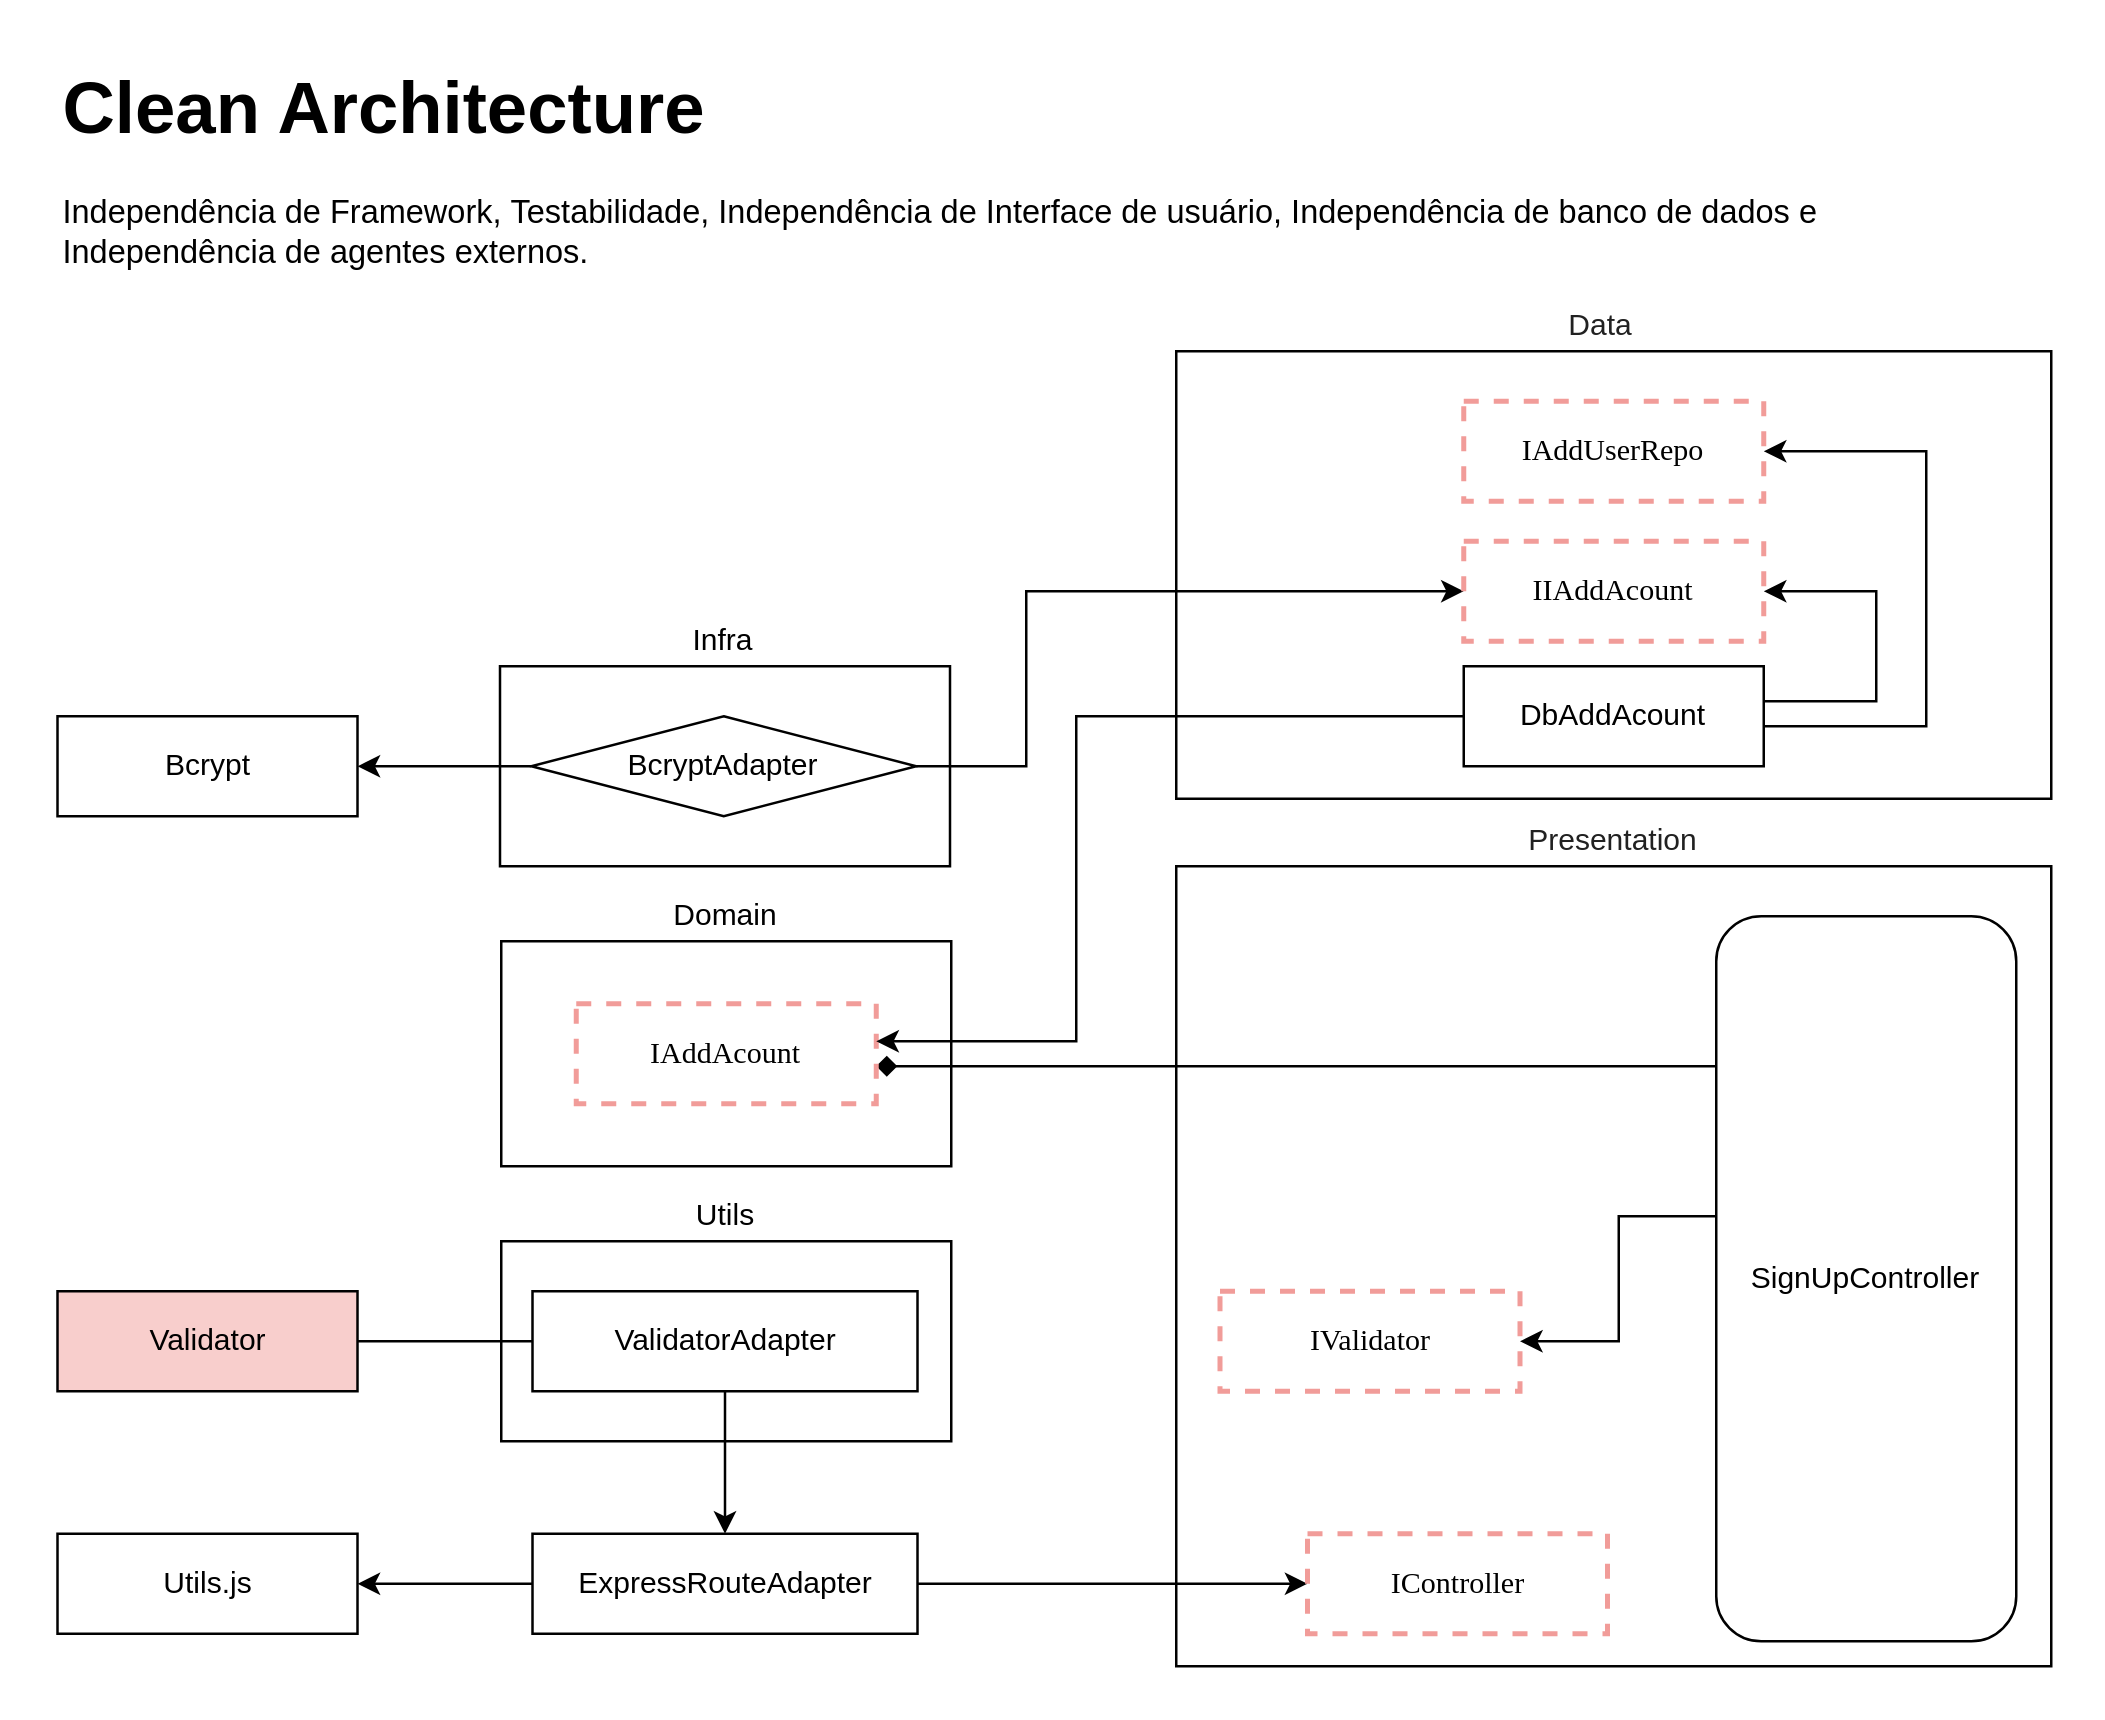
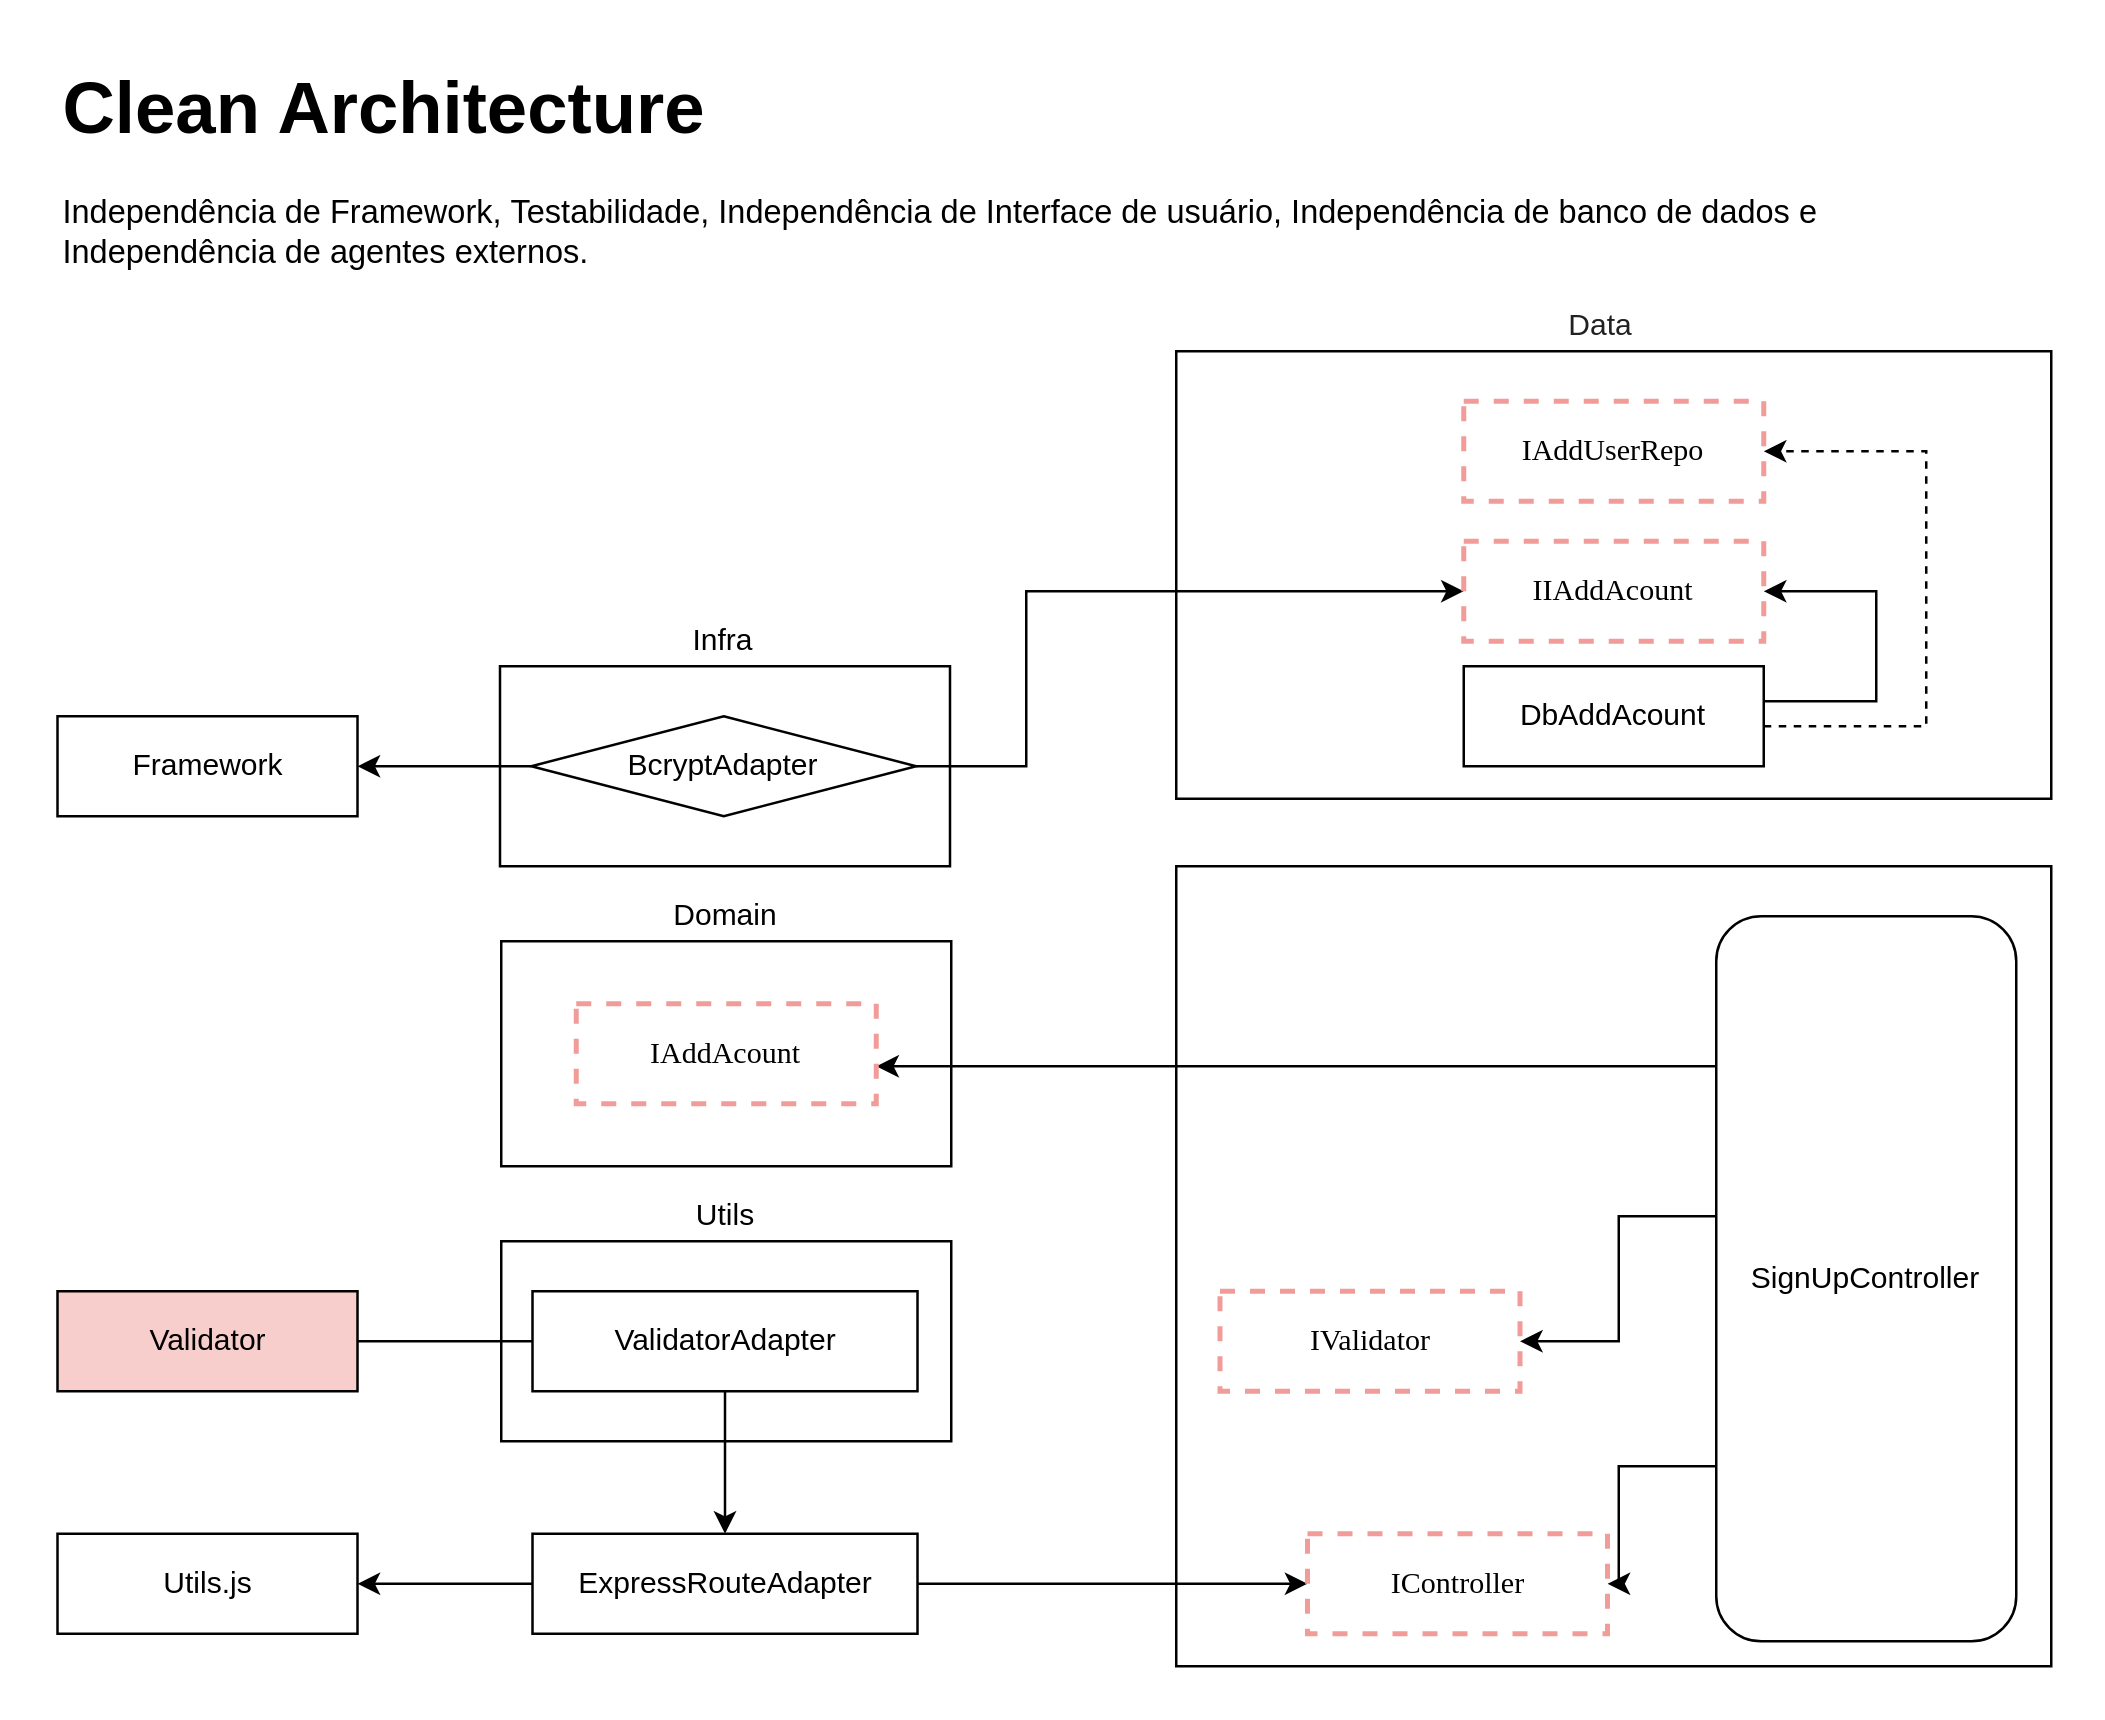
(1926, 594) -> (1926, 594)
(209, 766) -> (209, 766)
(1076, 777) -> none
(1614, 841) -> none
(897, 1066) -> (895, 1066)
none -> (1619, 1478)
